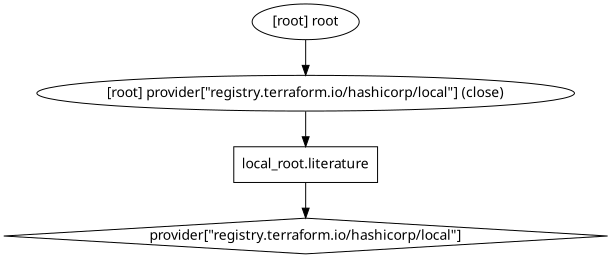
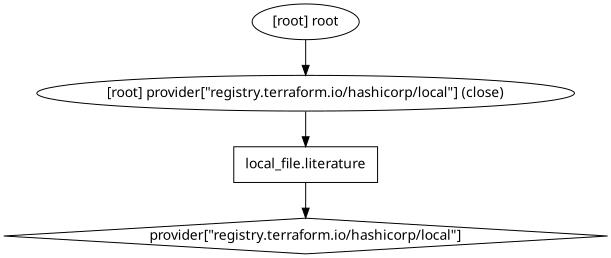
(306, 165) -> (306, 165)
